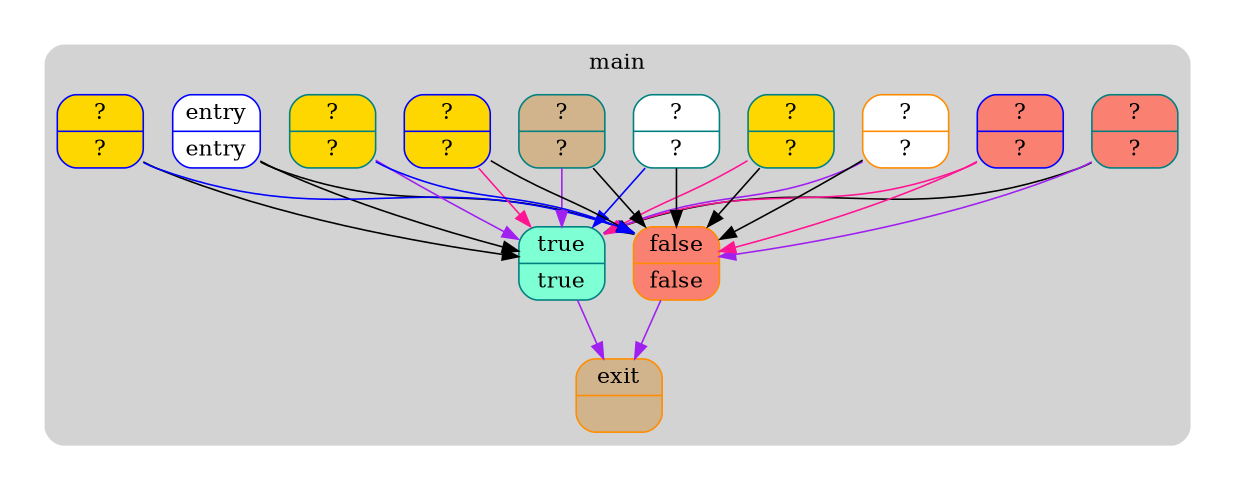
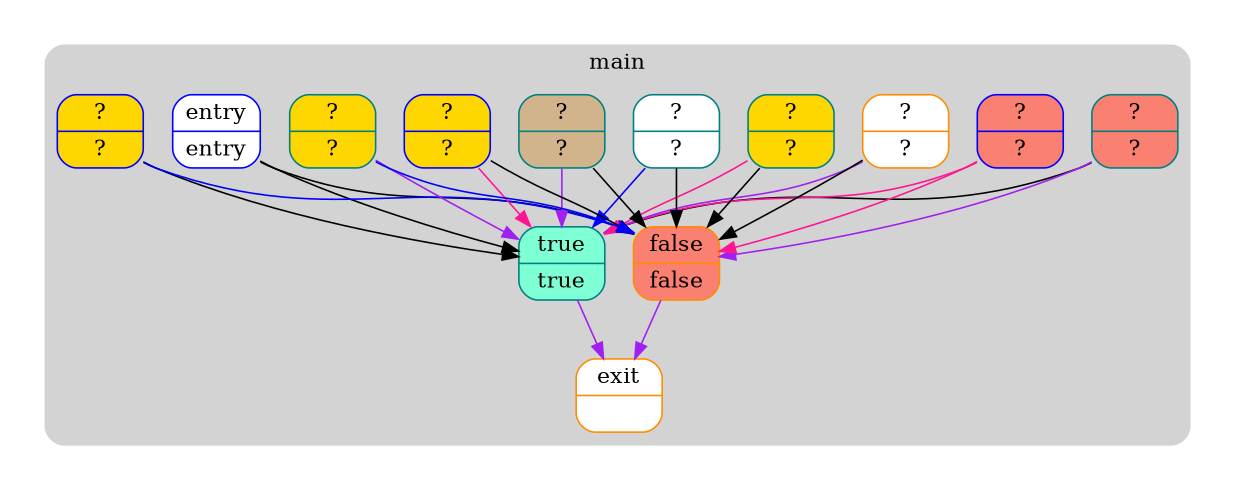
(619, 396) -> (619, 396)
